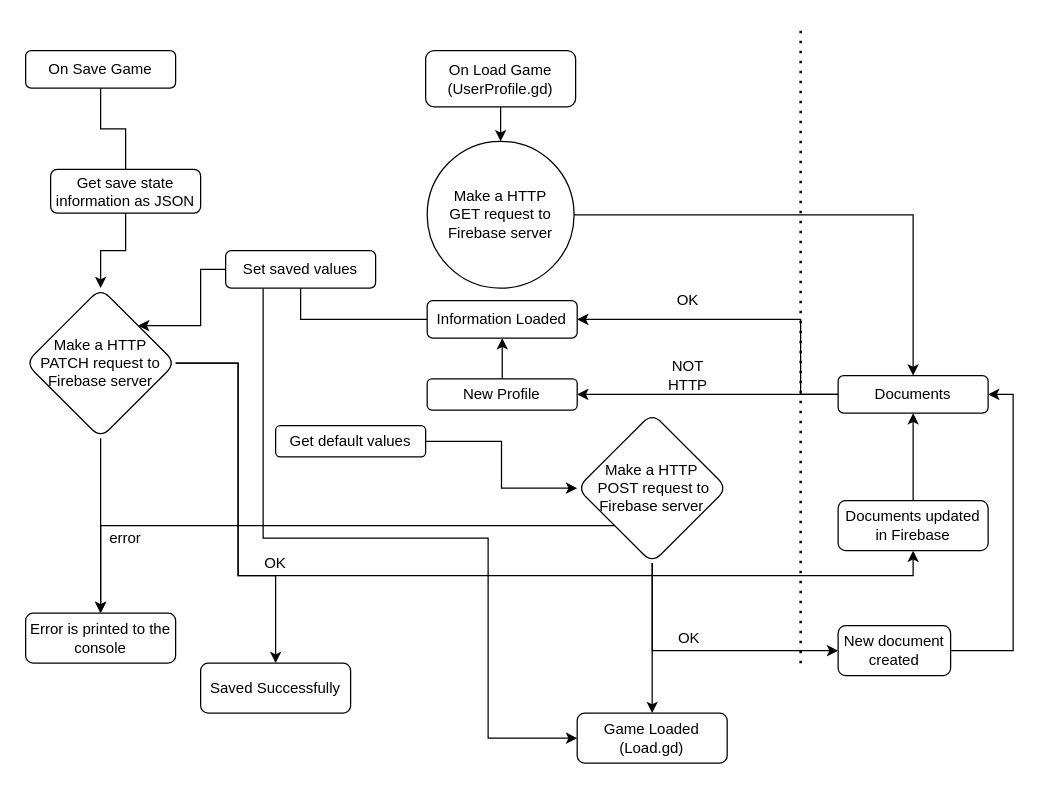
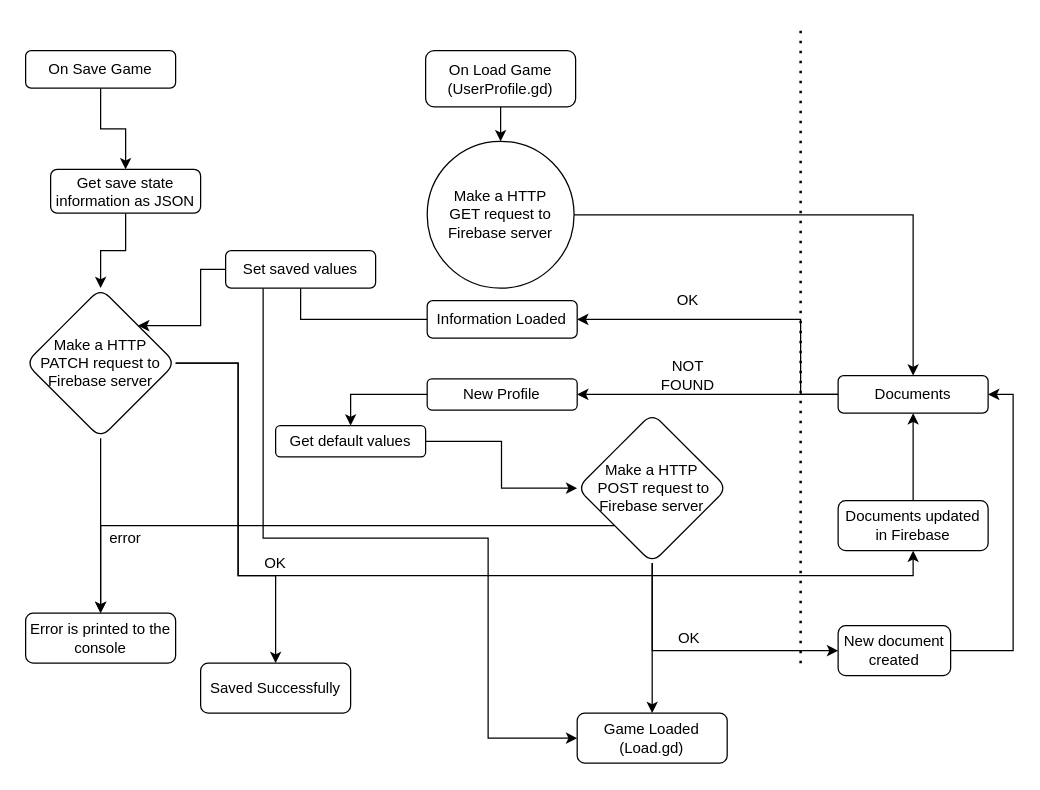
(126, 162) -> (126, 159)
(502, 354) -> (378, 394)
(688, 376) -> (688, 376)
